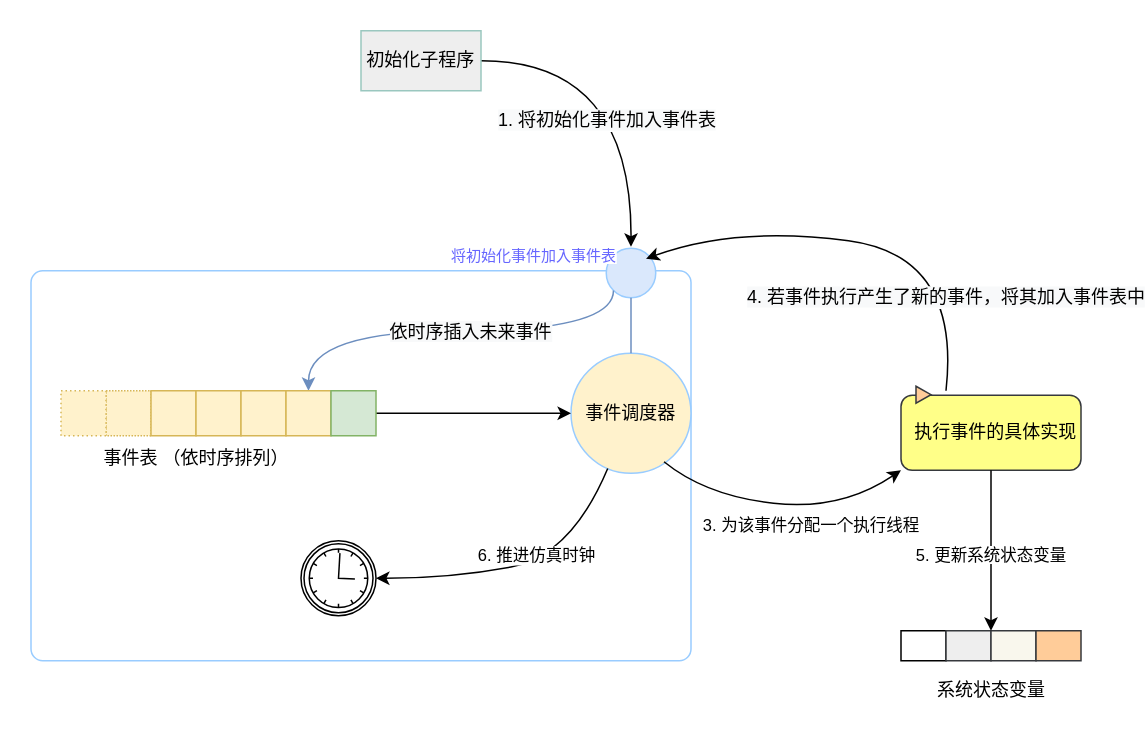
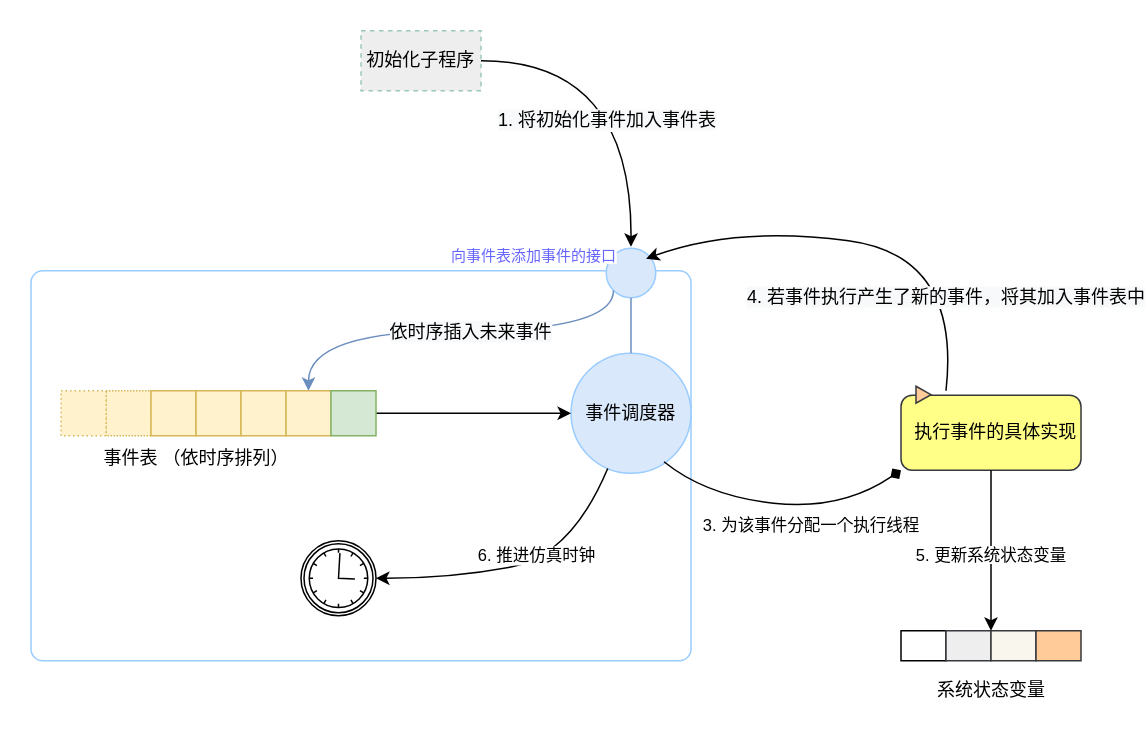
(421, 61) -> (421, 61)
(534, 256) -> (534, 256)
(631, 413) -> (631, 413)
(892, 476) -> (891, 477)
